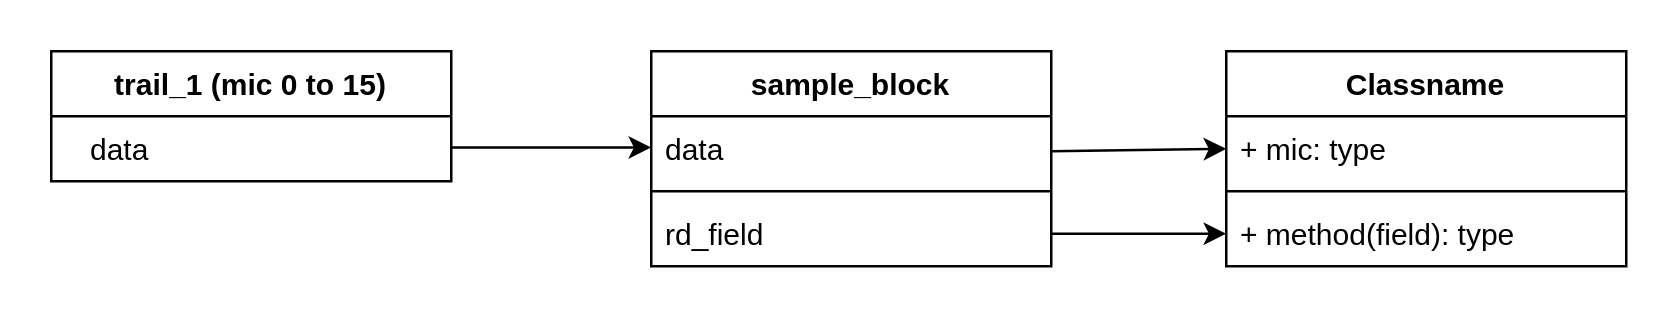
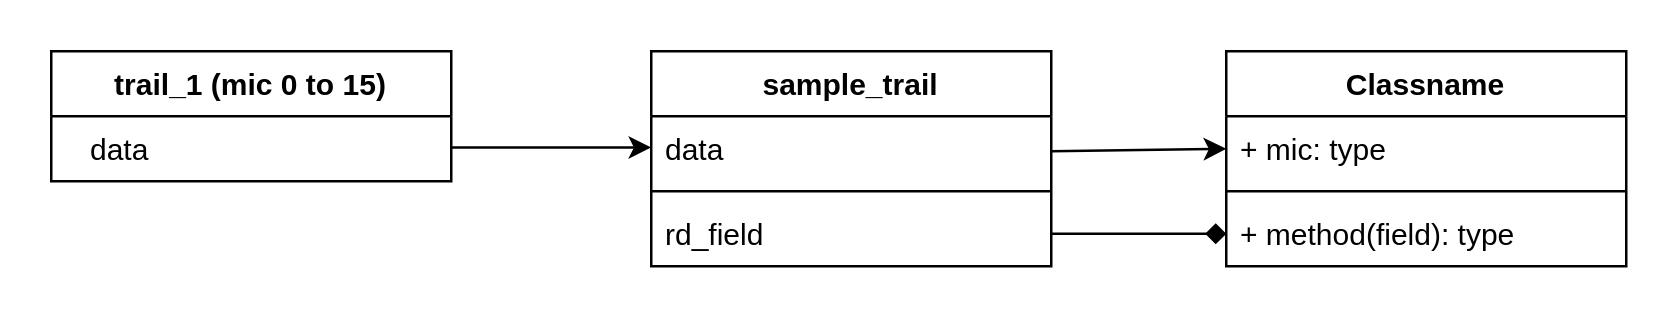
(850, 85) -> (850, 85)
(1207, 234) -> (1206, 234)
